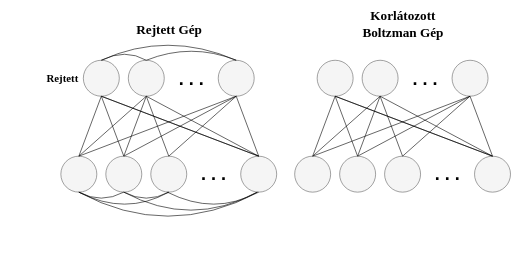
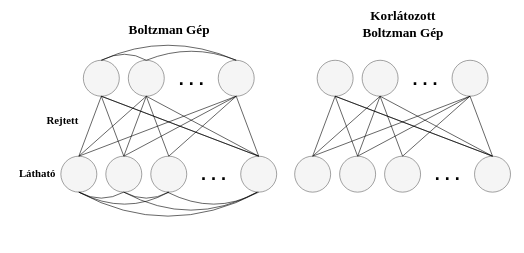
(169, 30) -> (169, 30)
(62, 78) -> (62, 120)
none -> (37, 174)
